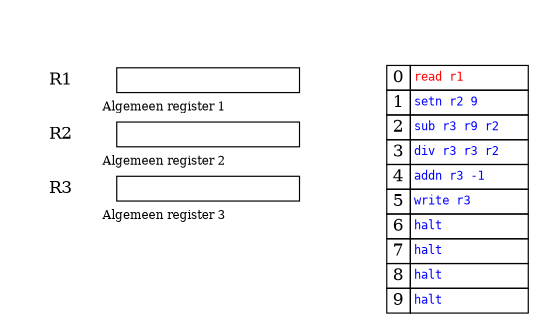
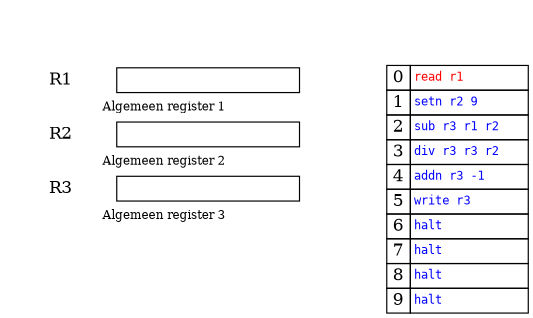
(457, 127) -> (457, 127)
